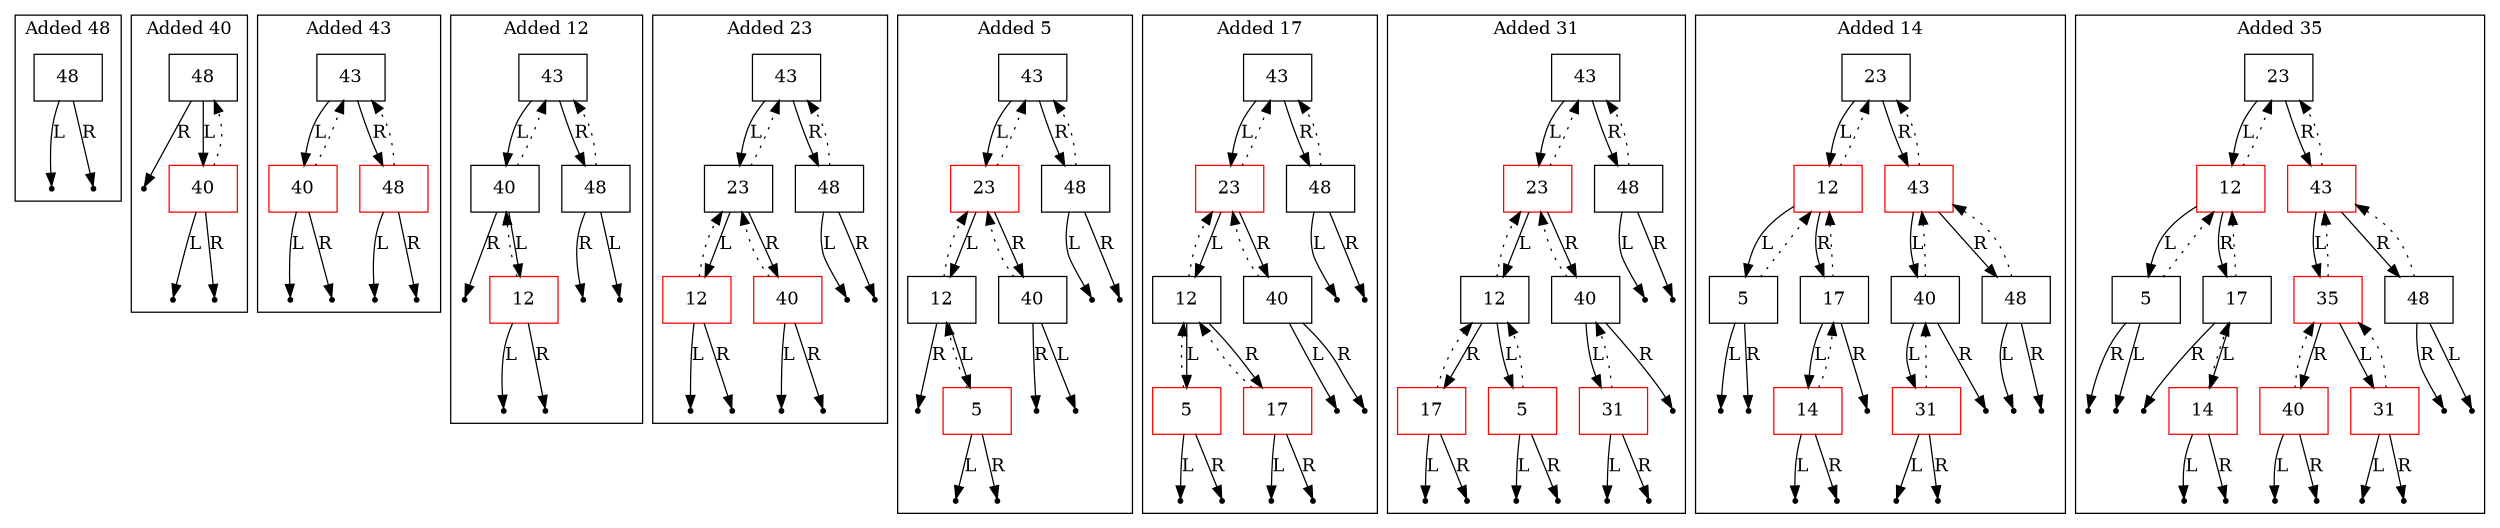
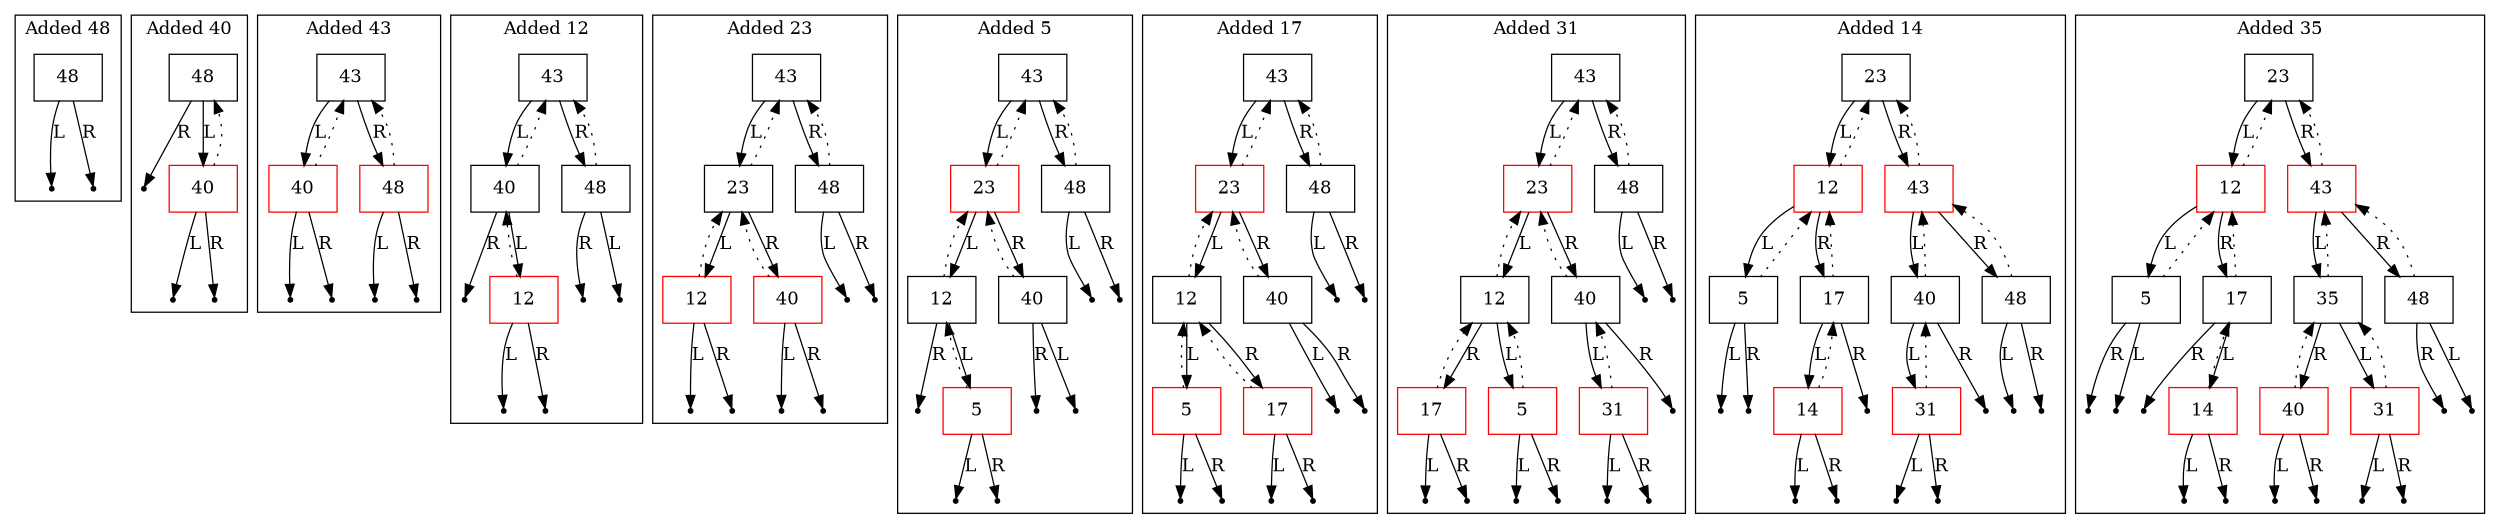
(2328, 300) -> (2328, 300)
